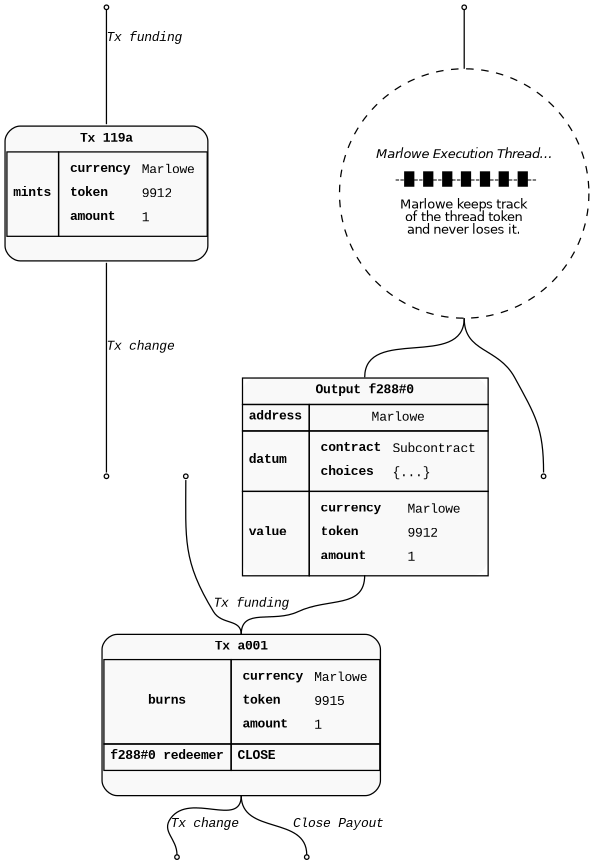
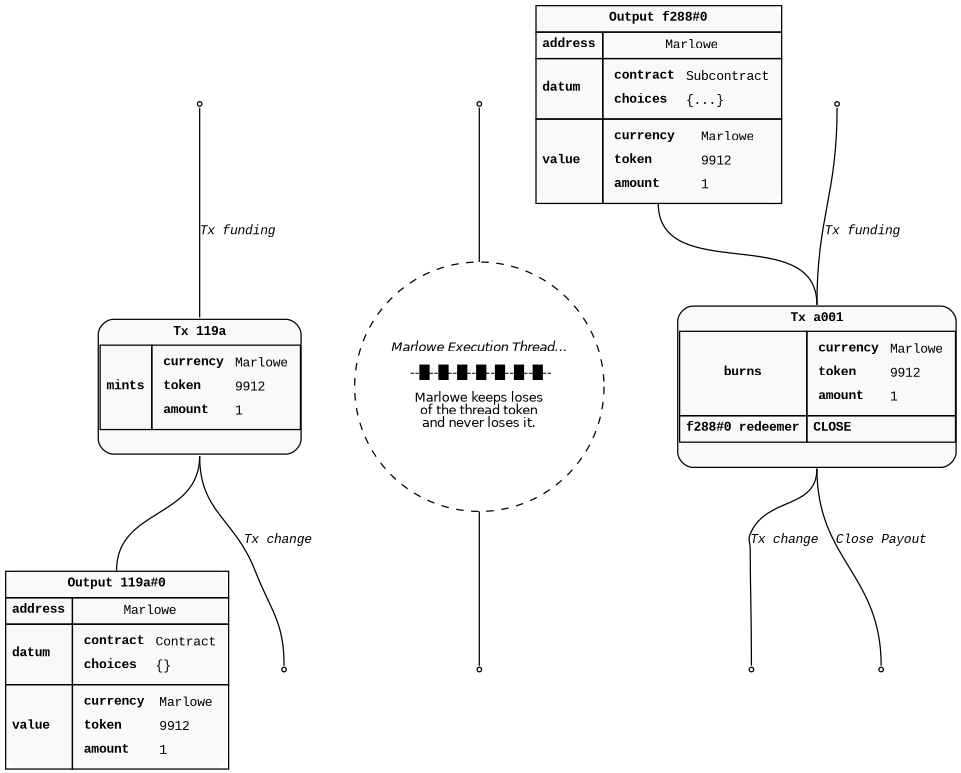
(464, 205) -> (479, 398)
(414, 348) -> none
none -> (117, 670)
(330, 701) -> (906, 373)
